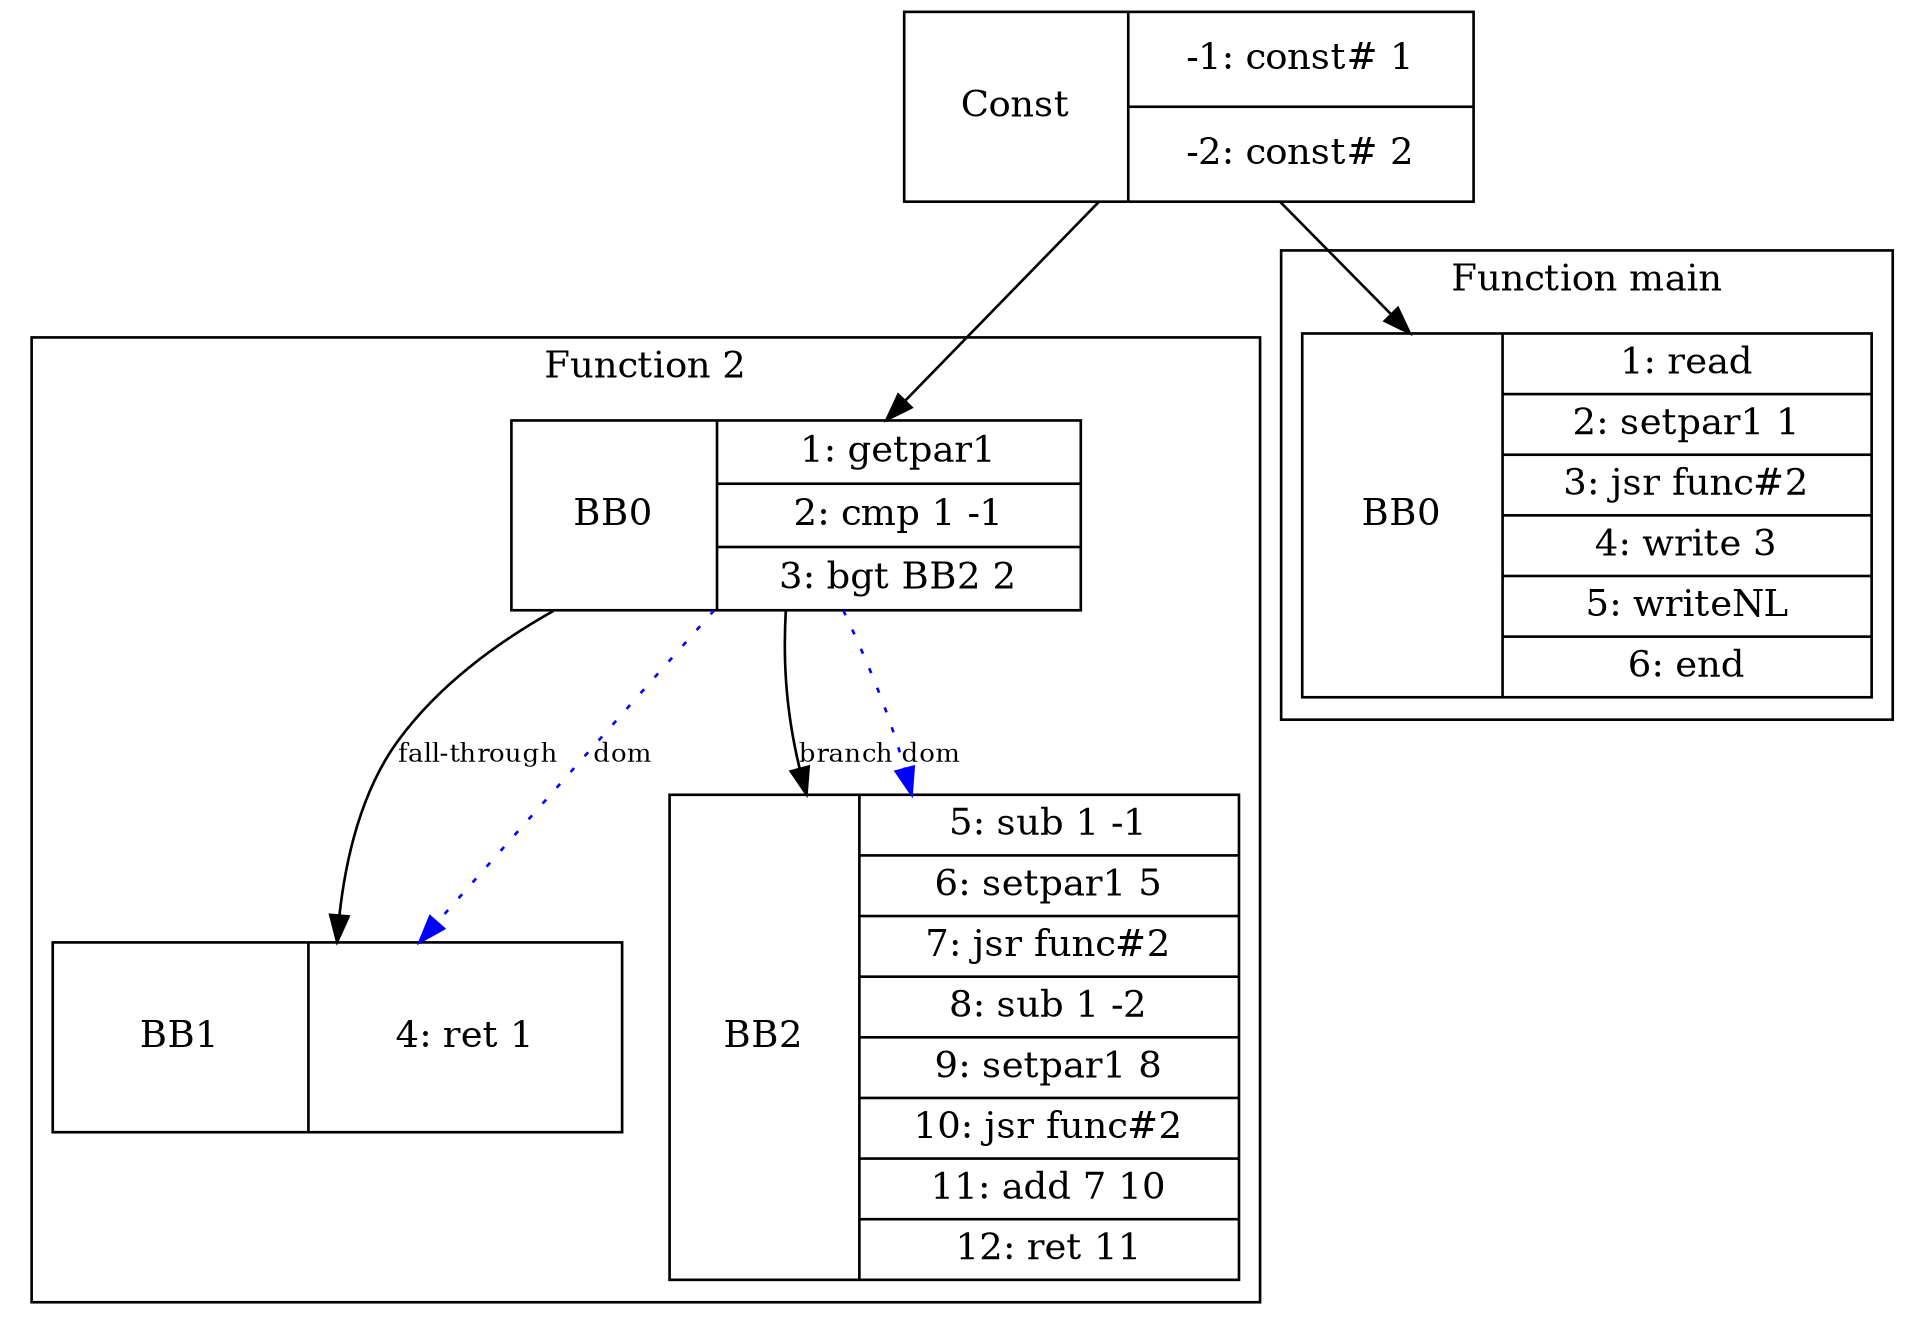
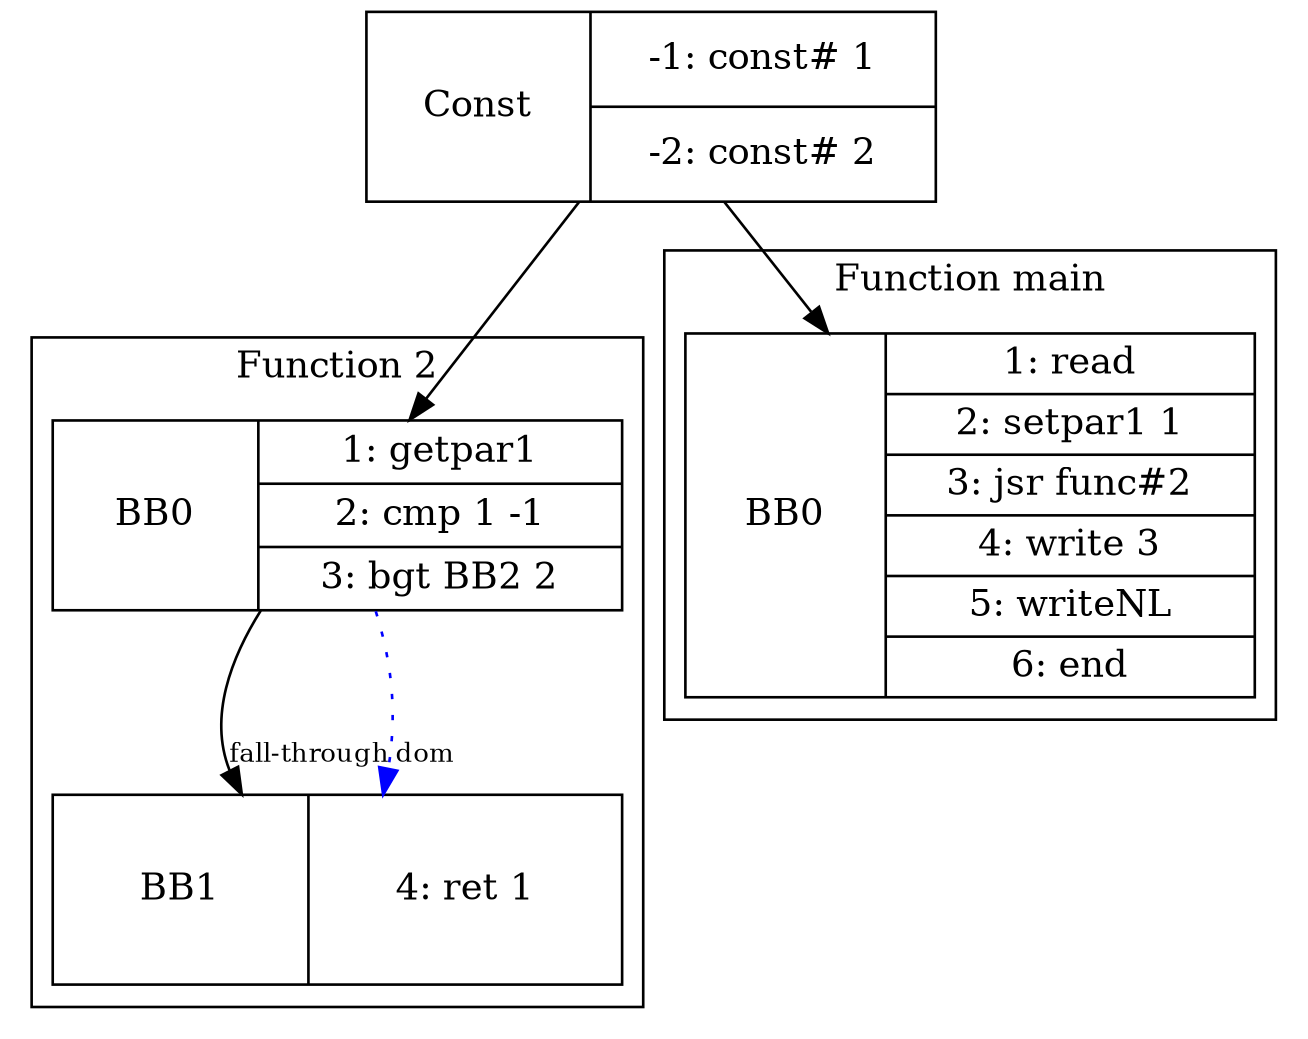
(954, 1037) -> none
